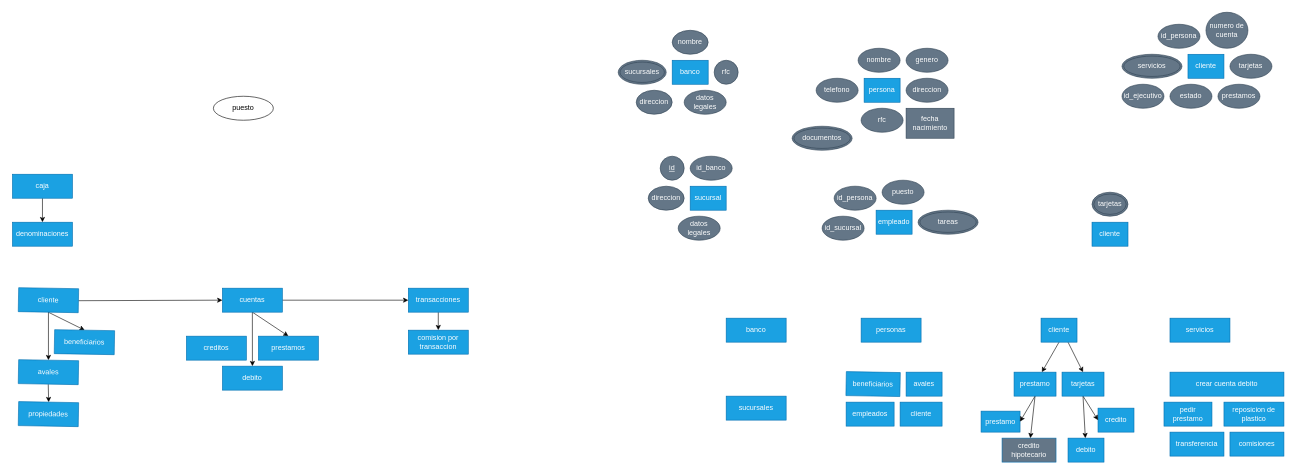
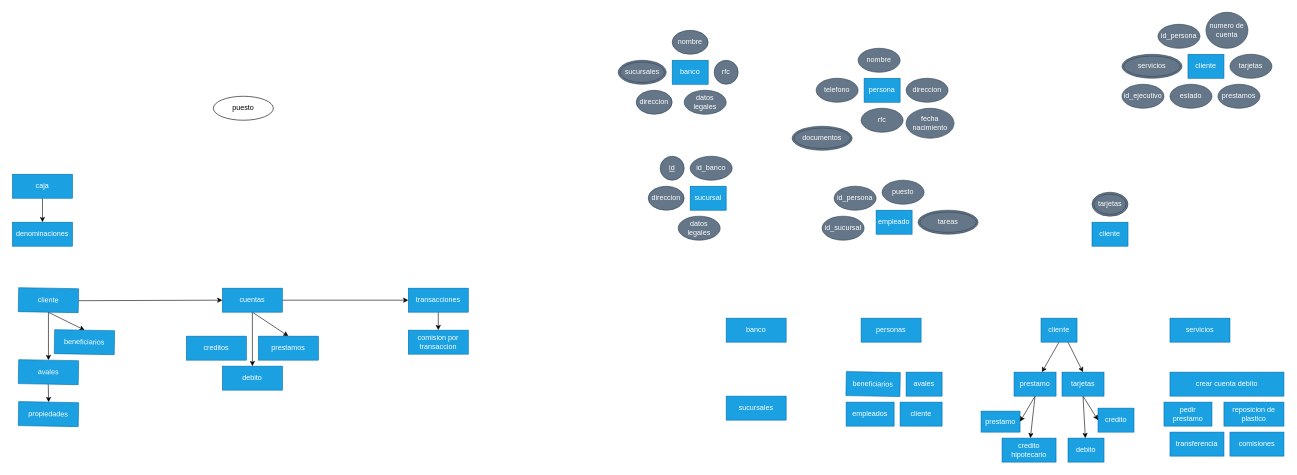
(927, 60) -> none
(930, 123) -> (930, 123)
(1029, 450) -> (1029, 450)
